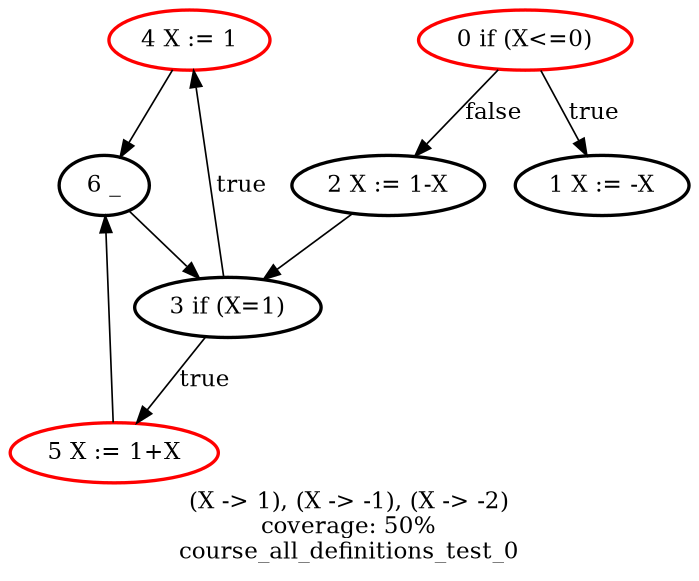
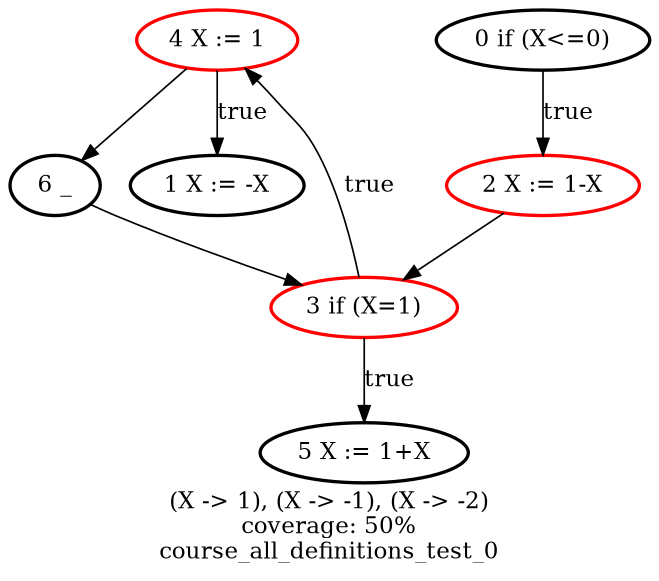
(525, 40) -> (543, 40)
(560, 106) -> (217, 104)
(494, 113) -> (569, 113)
(388, 185) -> (543, 185)
(228, 307) -> (364, 307)
(110, 328) -> none
(114, 453) -> (364, 453)
